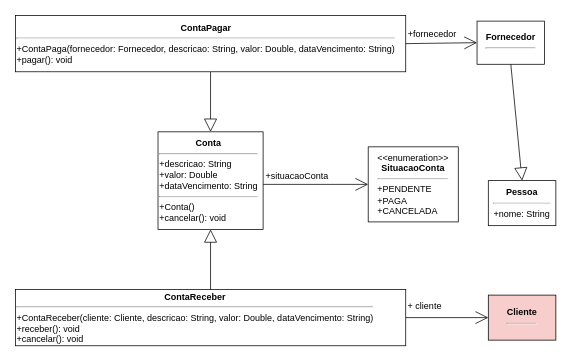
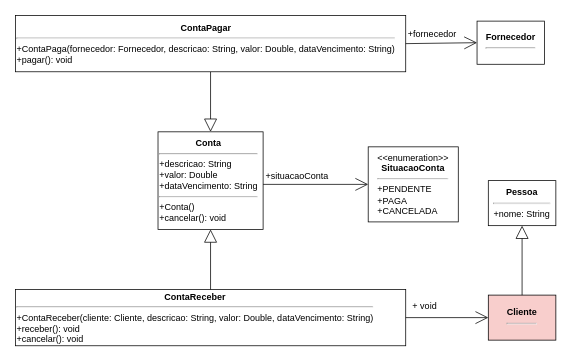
(515, 115) -> none
none -> (522, 266)
(425, 306) -> (425, 306)
